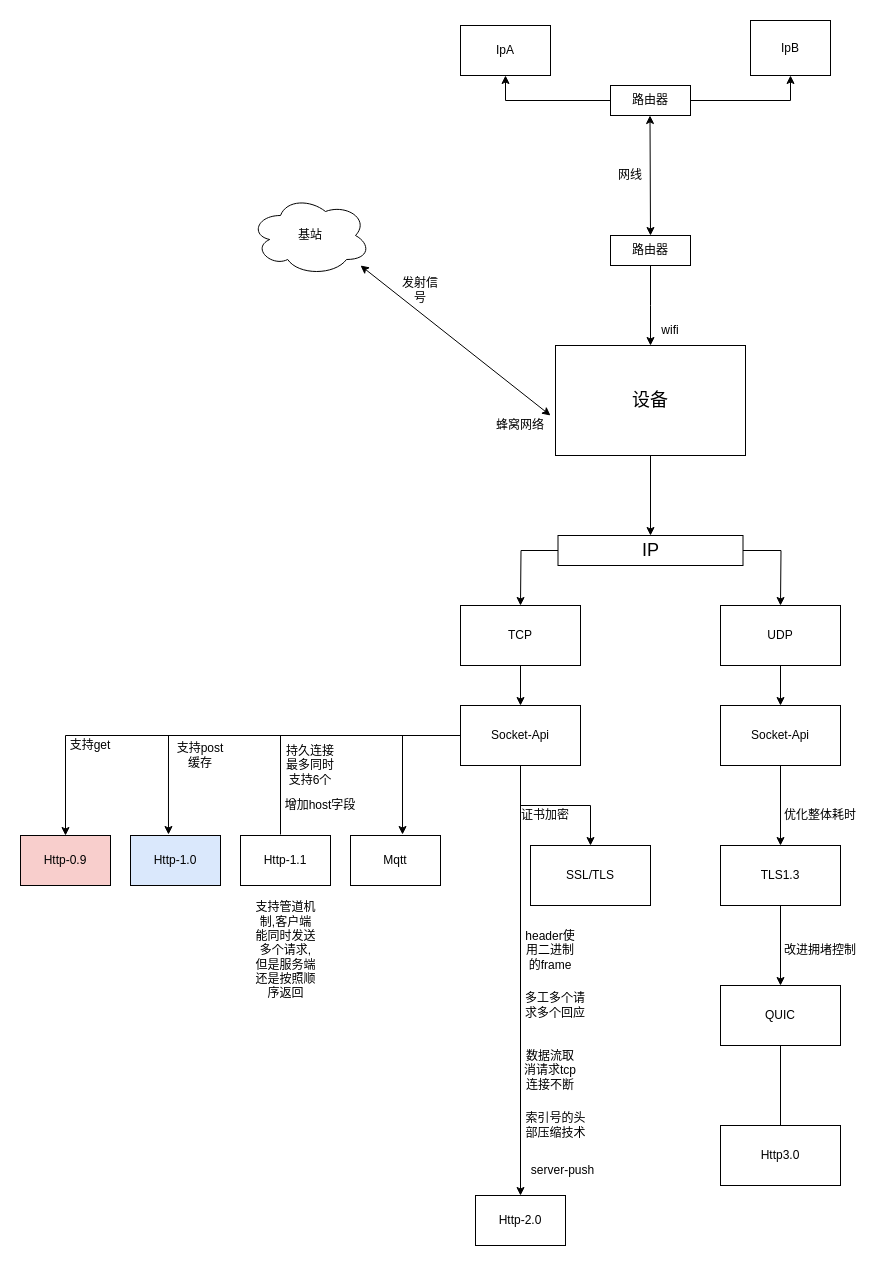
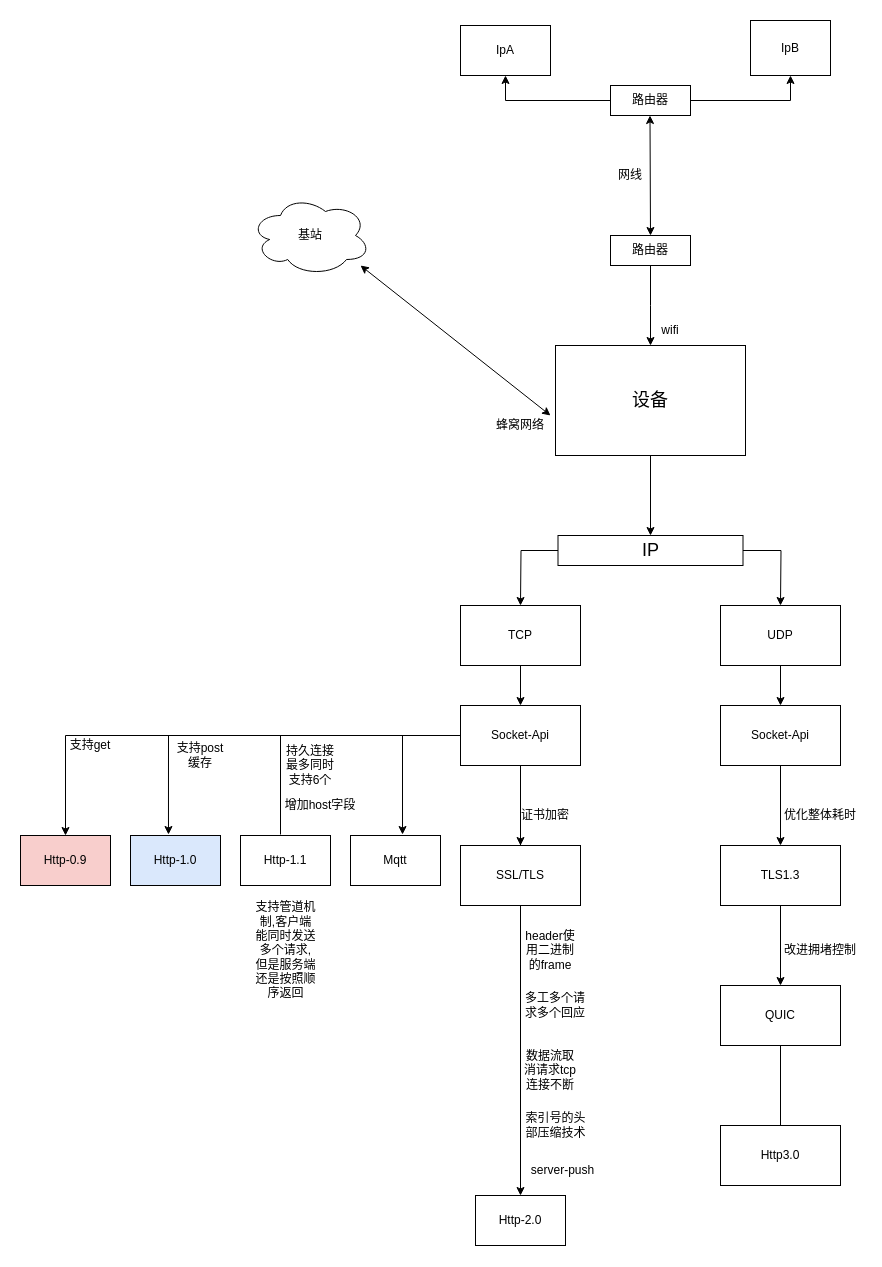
(421, 291) -> none
(591, 876) -> (521, 876)
